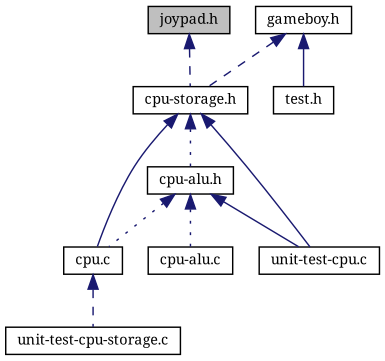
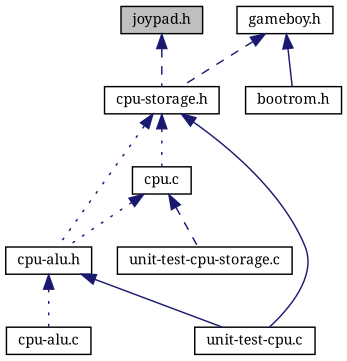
(304, 100) -> (294, 100)
(126, 182) -> (162, 148)
(136, 225) -> (99, 225)
